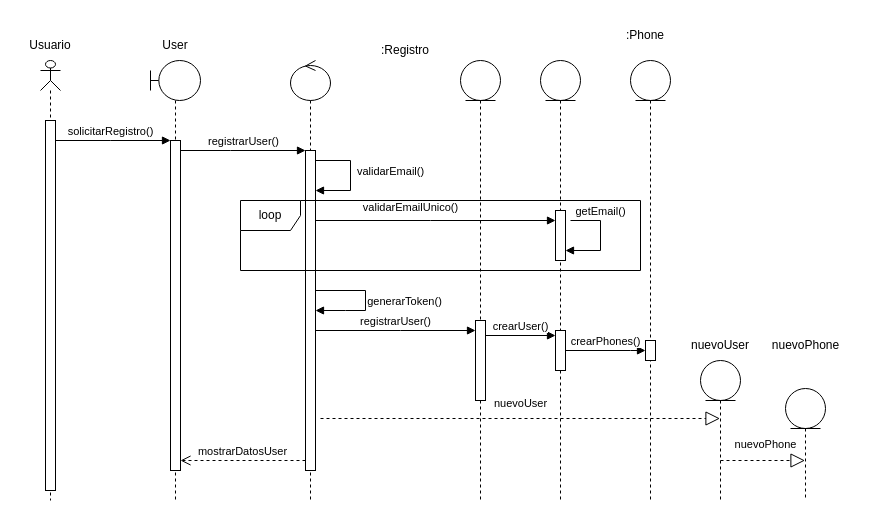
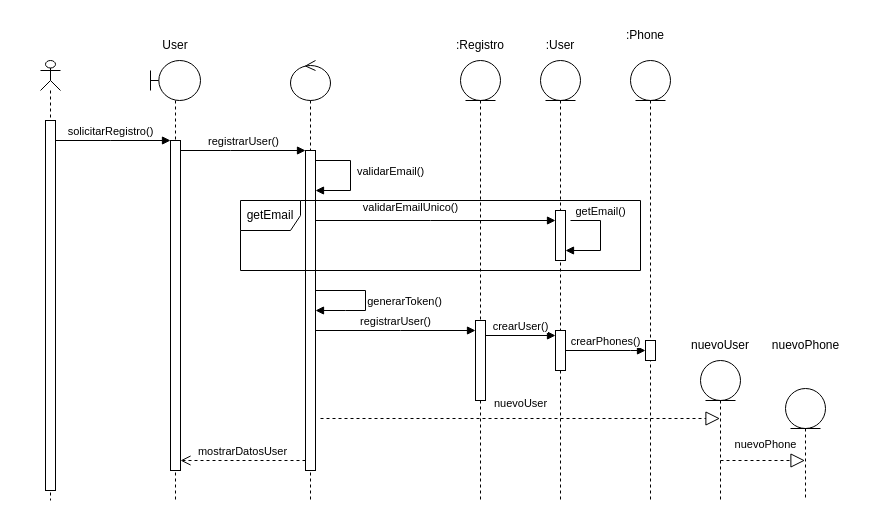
(51, 46) -> none
none -> (561, 46)
(406, 51) -> (481, 46)
(271, 216) -> (271, 216)
